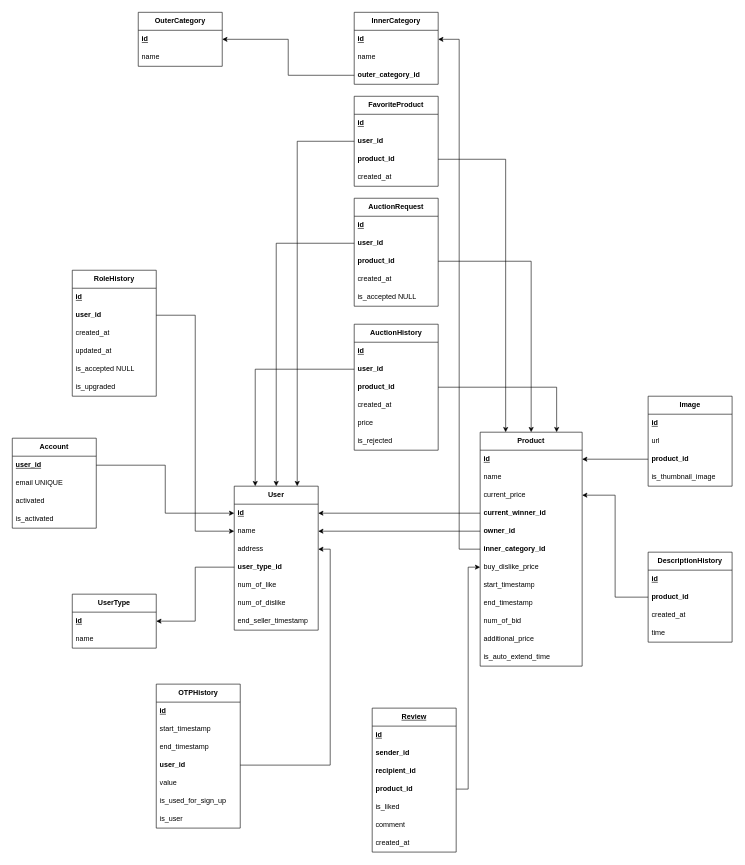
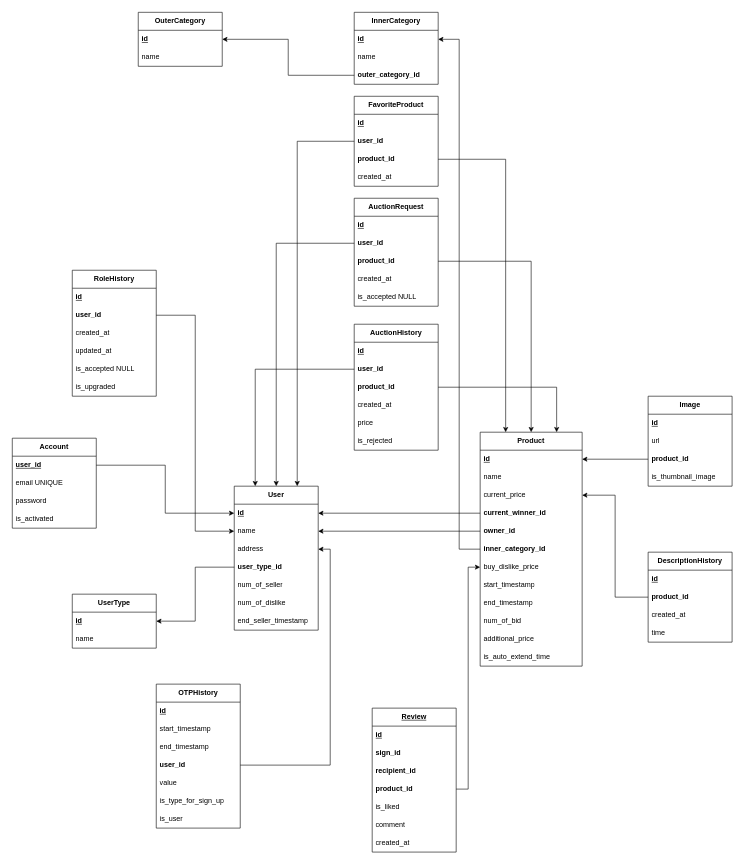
(33, 501) -> (32, 501)
(258, 585) -> (262, 585)
(393, 753) -> (388, 753)
(196, 801) -> (196, 801)
